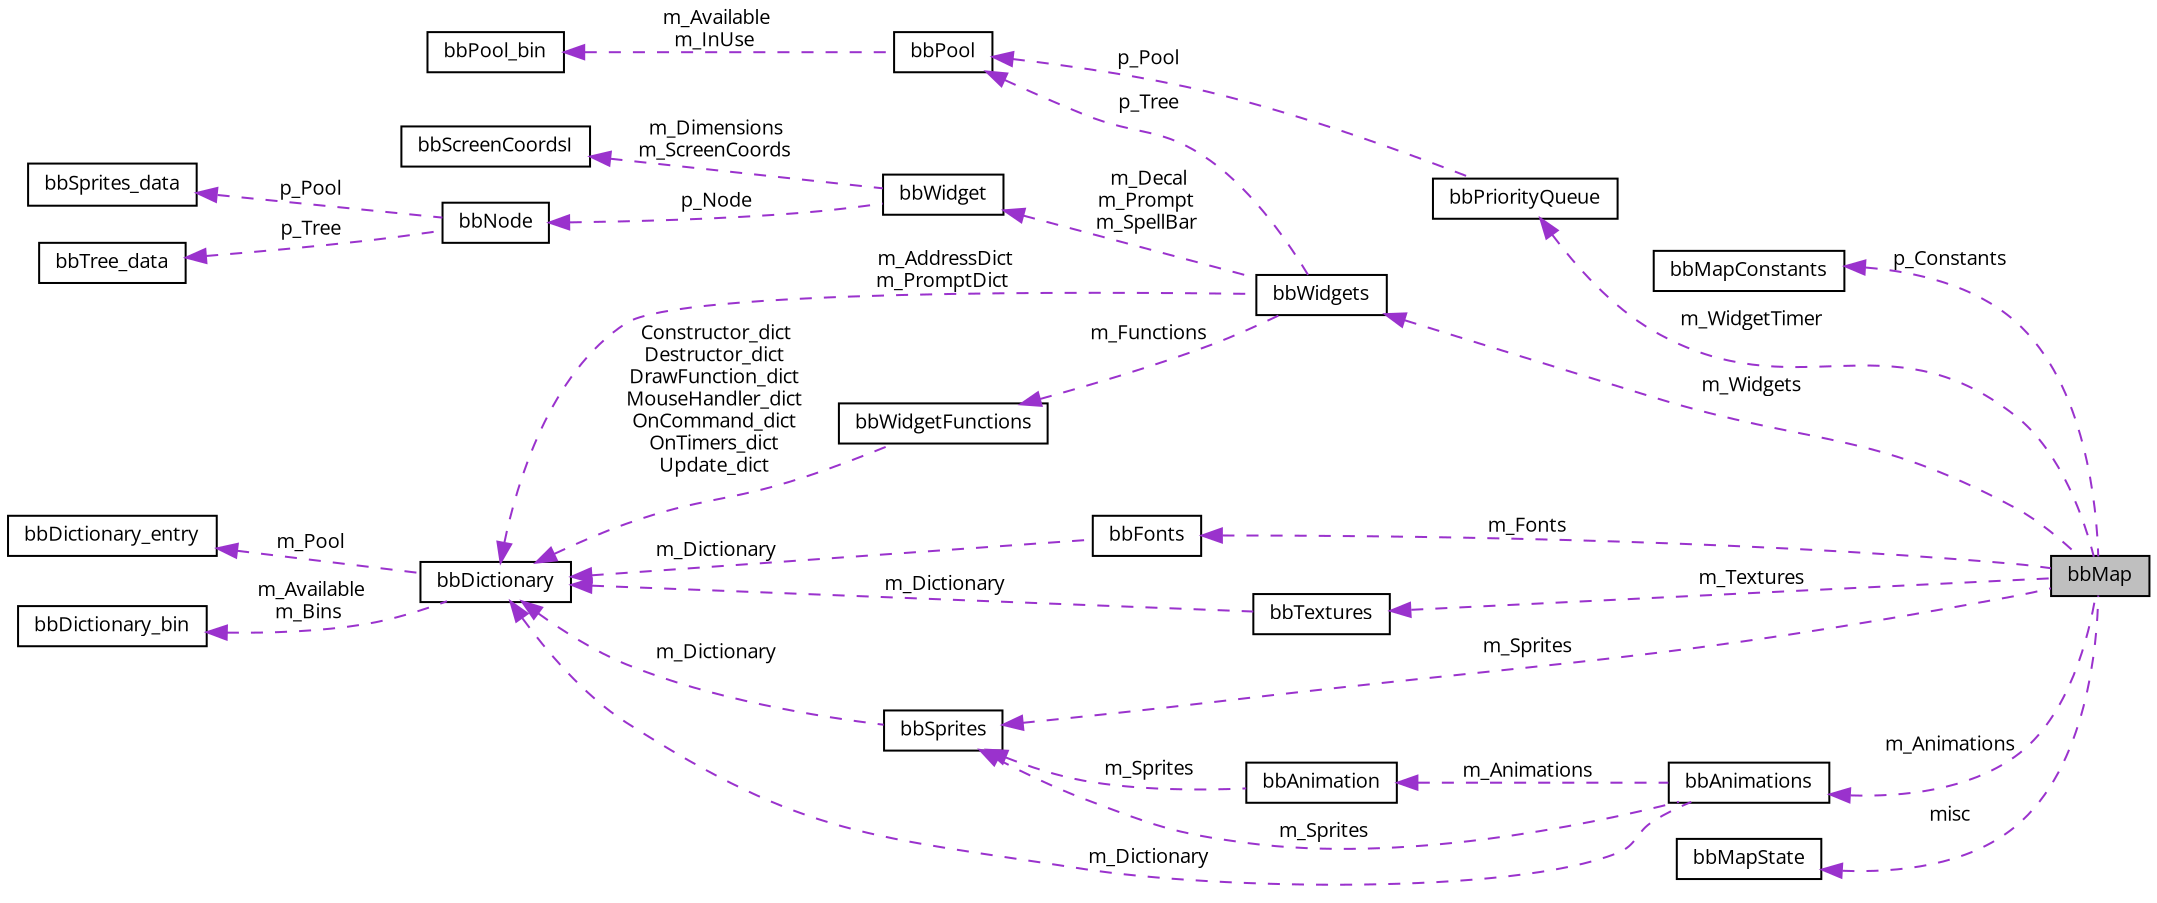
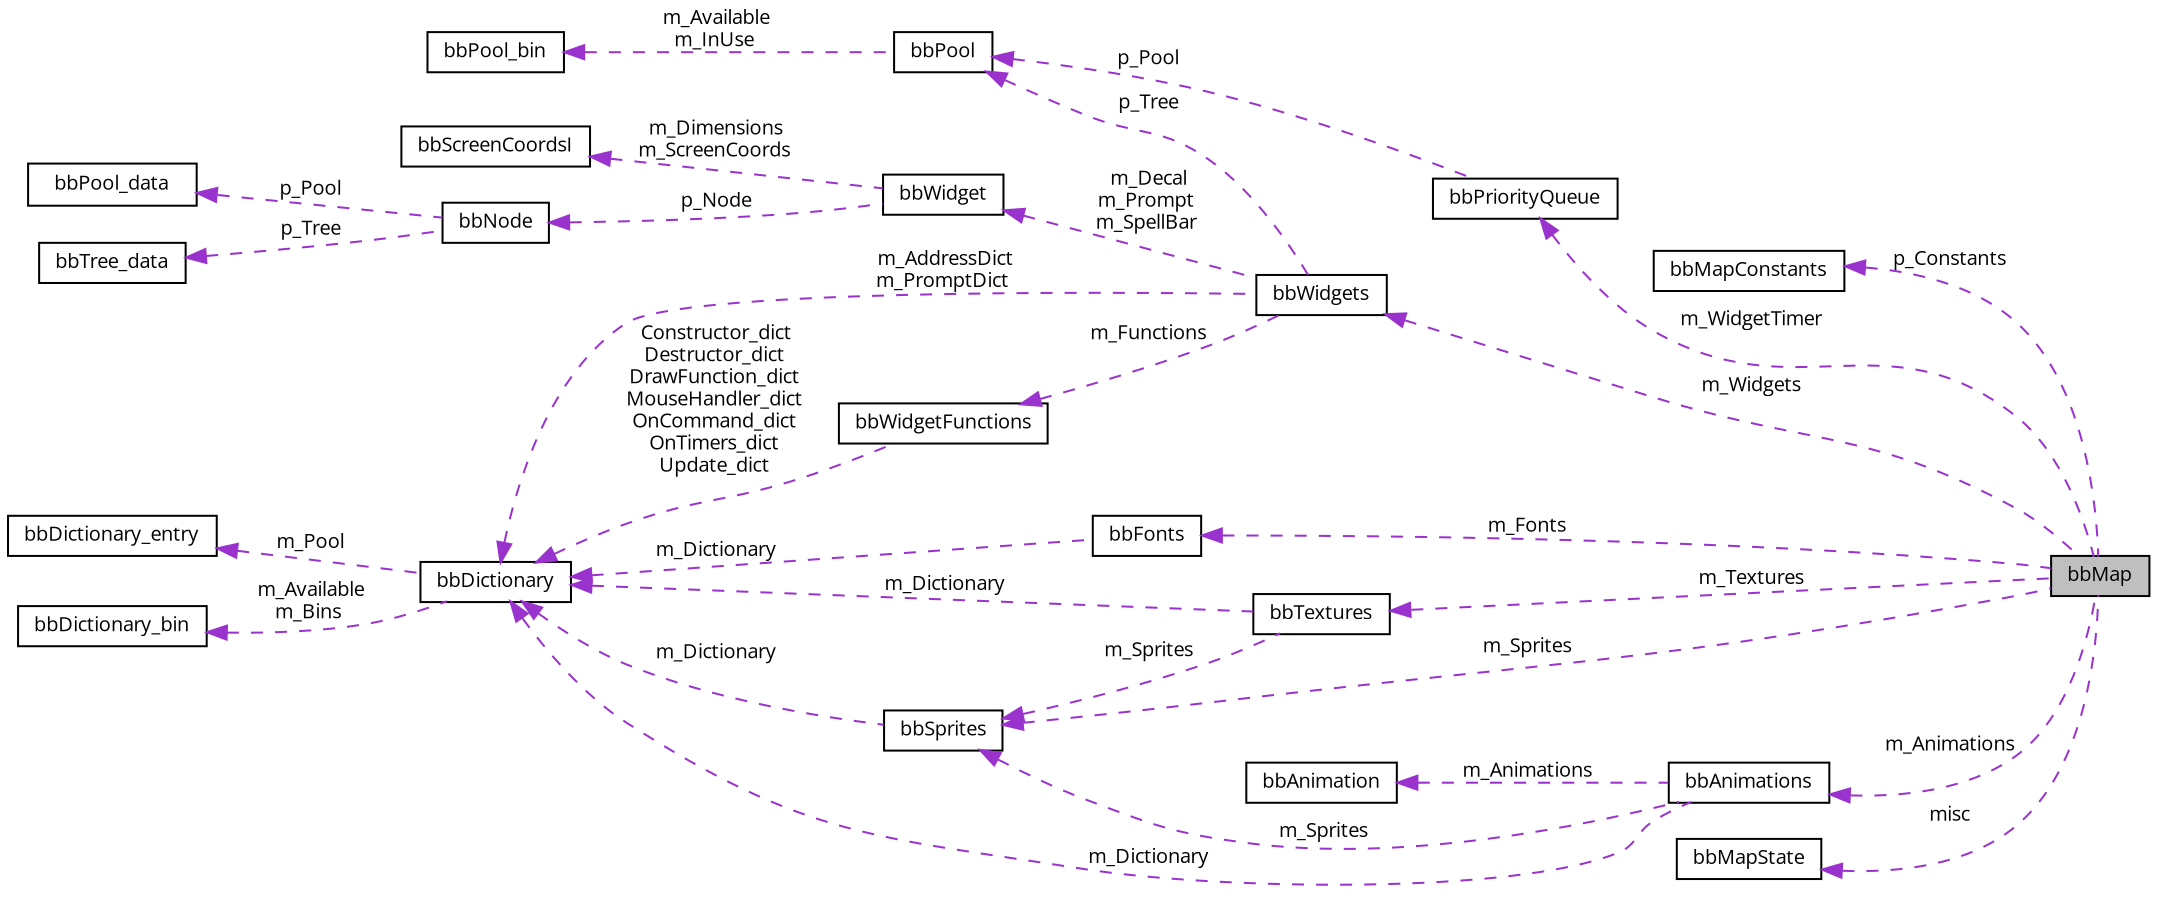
(112, 185) -> (112, 185)
(1124, 786) -> (1154, 680)
